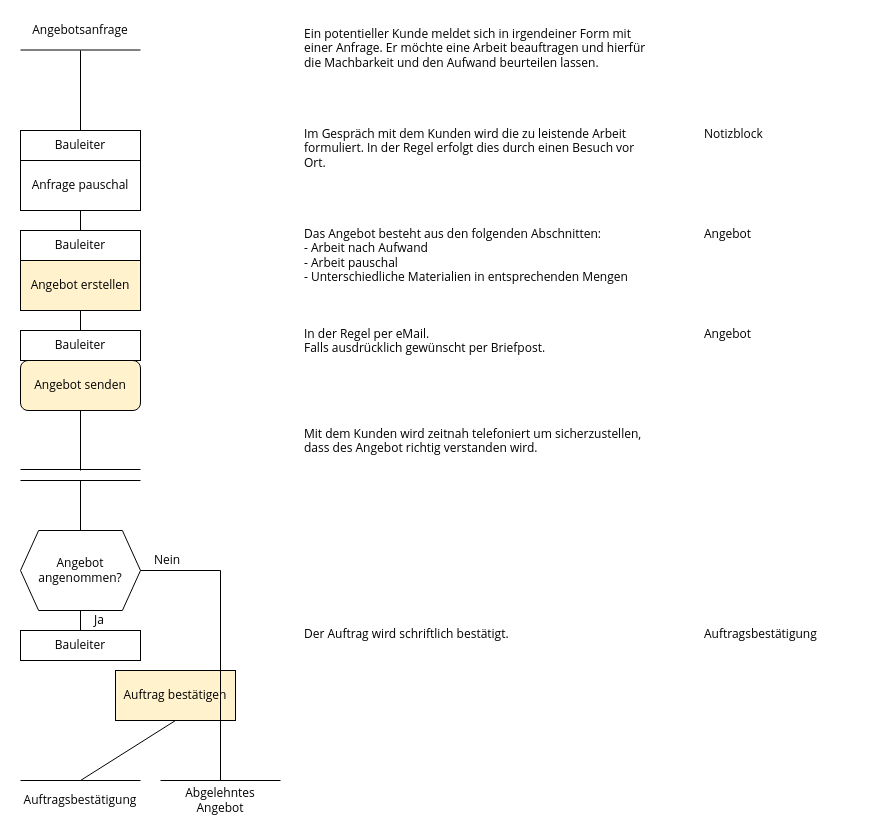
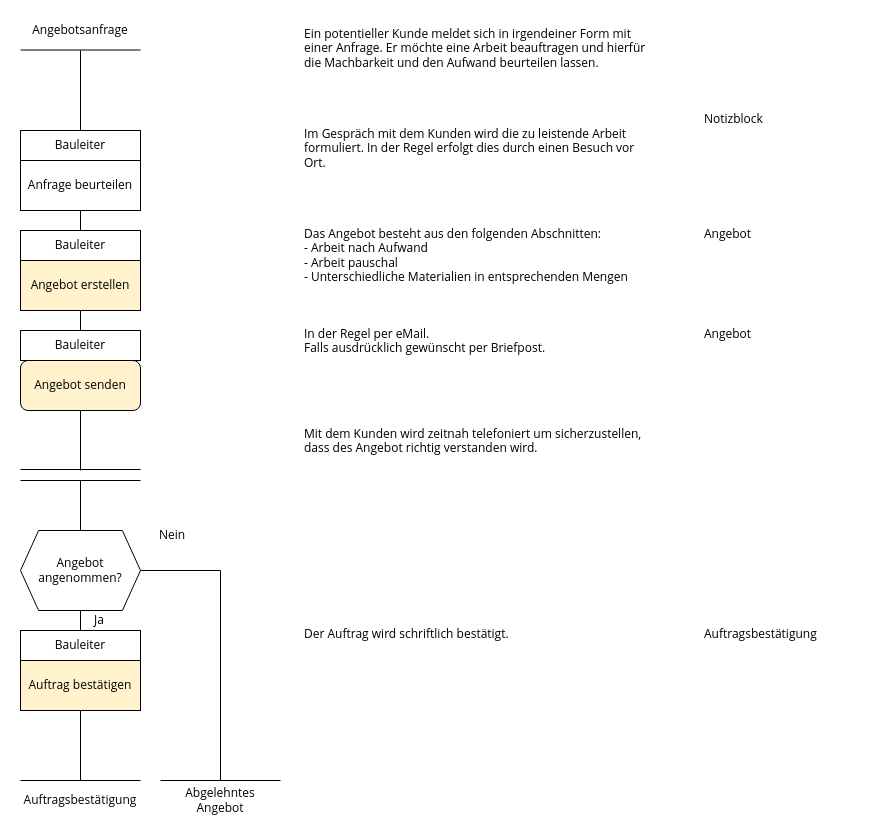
(781, 171) -> (781, 156)
(81, 186) -> (81, 186)
(186, 561) -> (191, 536)
(176, 696) -> (81, 686)
